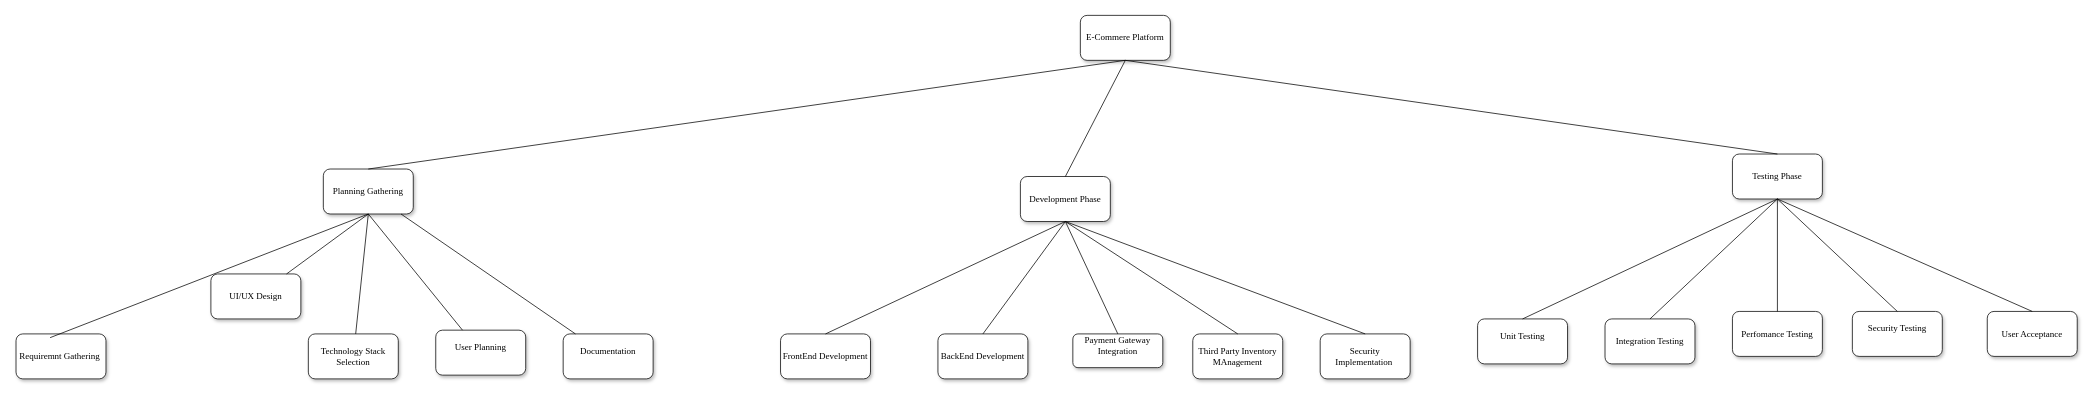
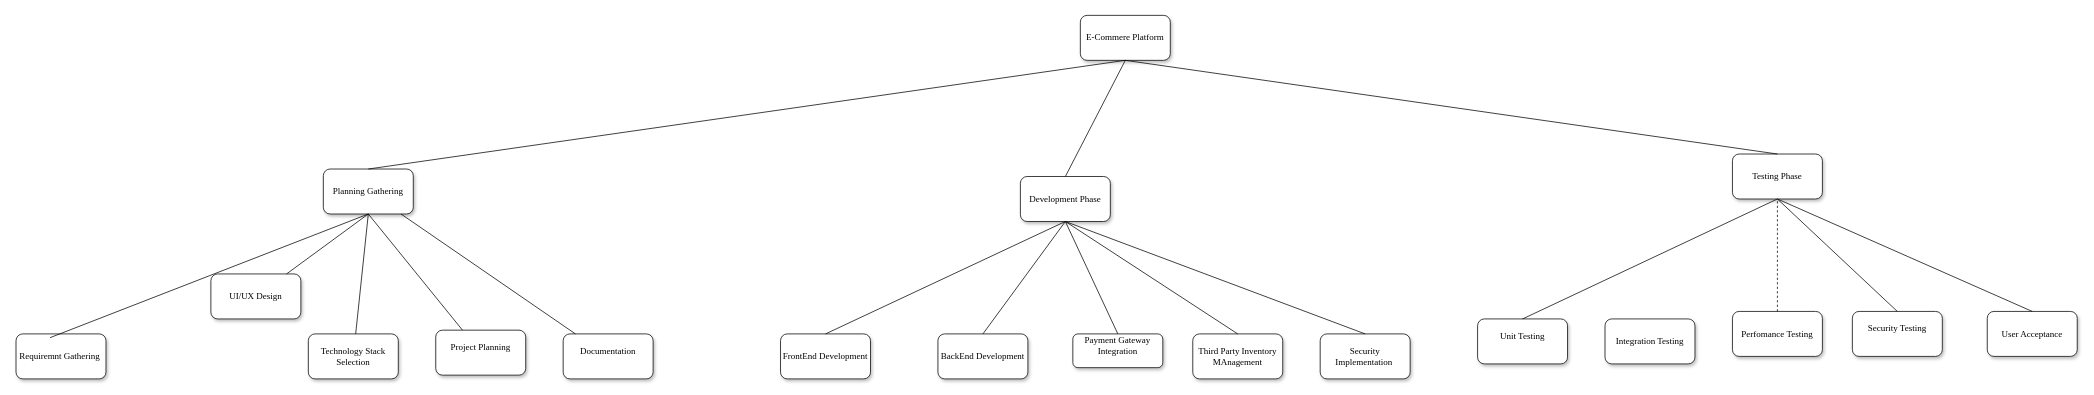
(1778, 256) -> (1778, 256)
(1712, 261) -> none
(480, 353) -> (480, 353)
